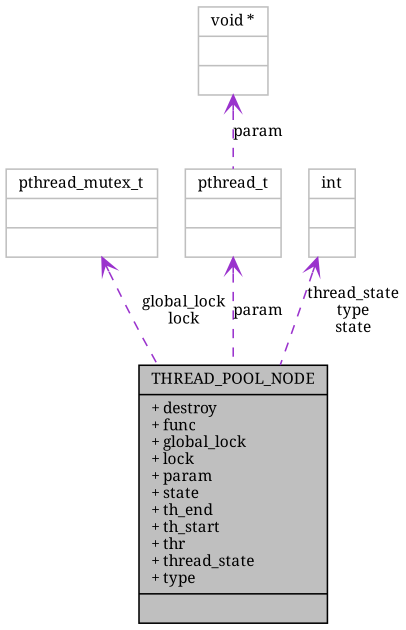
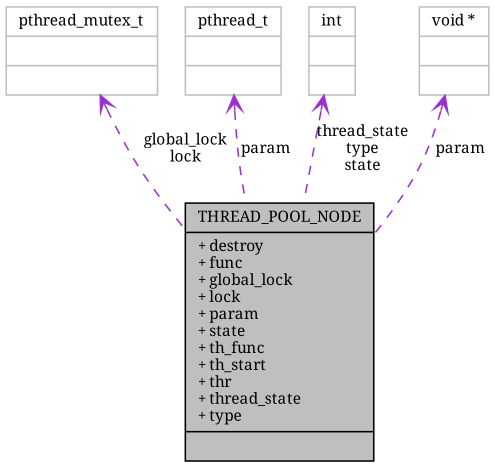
(233, 140) -> (414, 176)
(182, 510) -> (232, 348)
